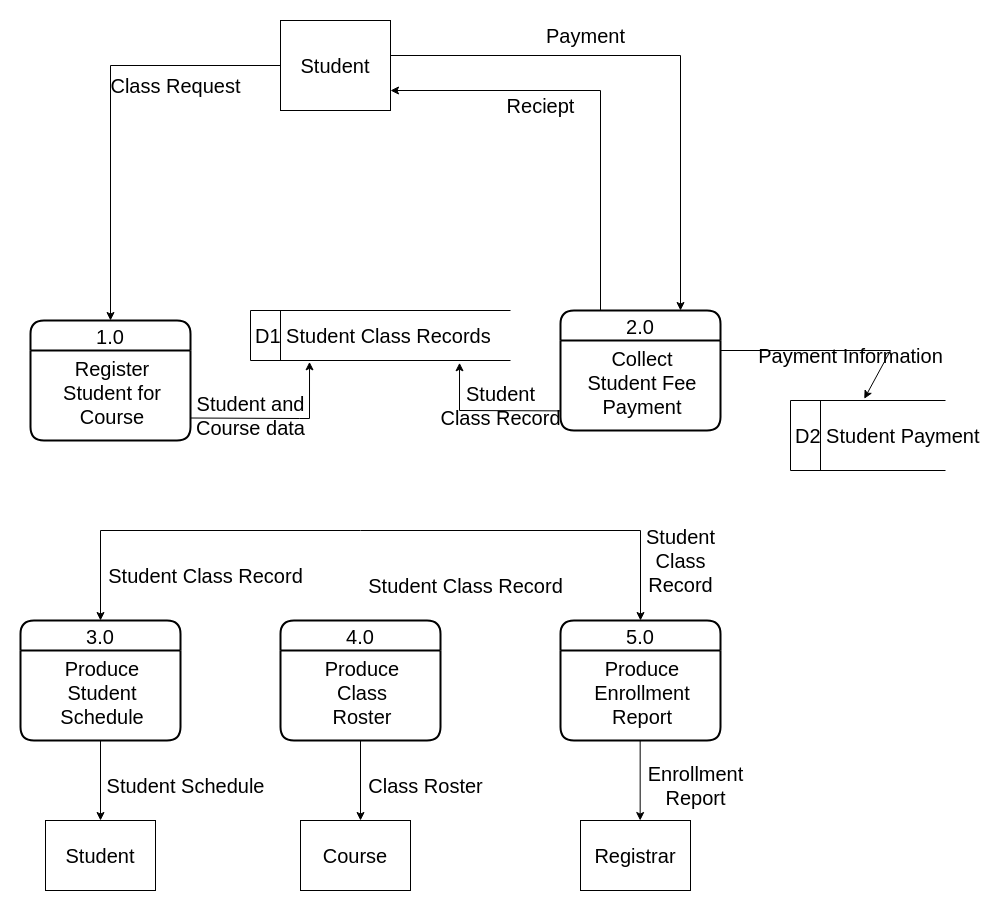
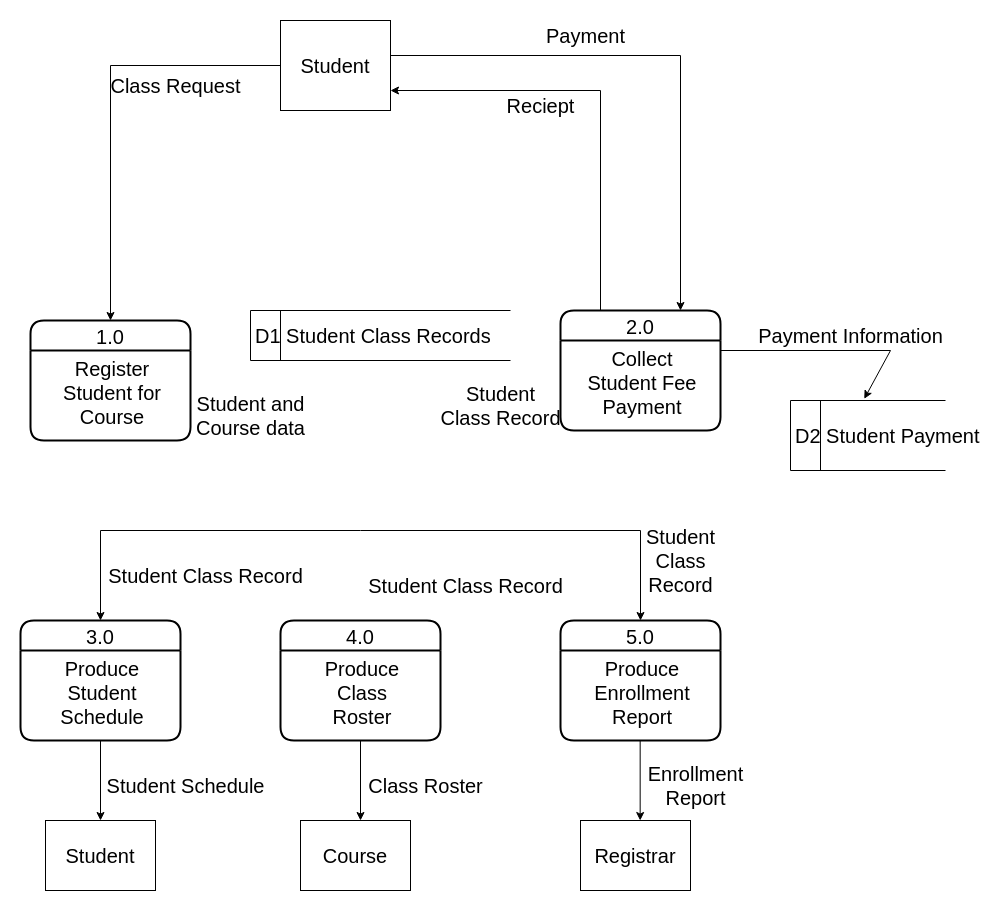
(851, 356) -> (851, 336)
(489, 411) -> none
(276, 418) -> none
